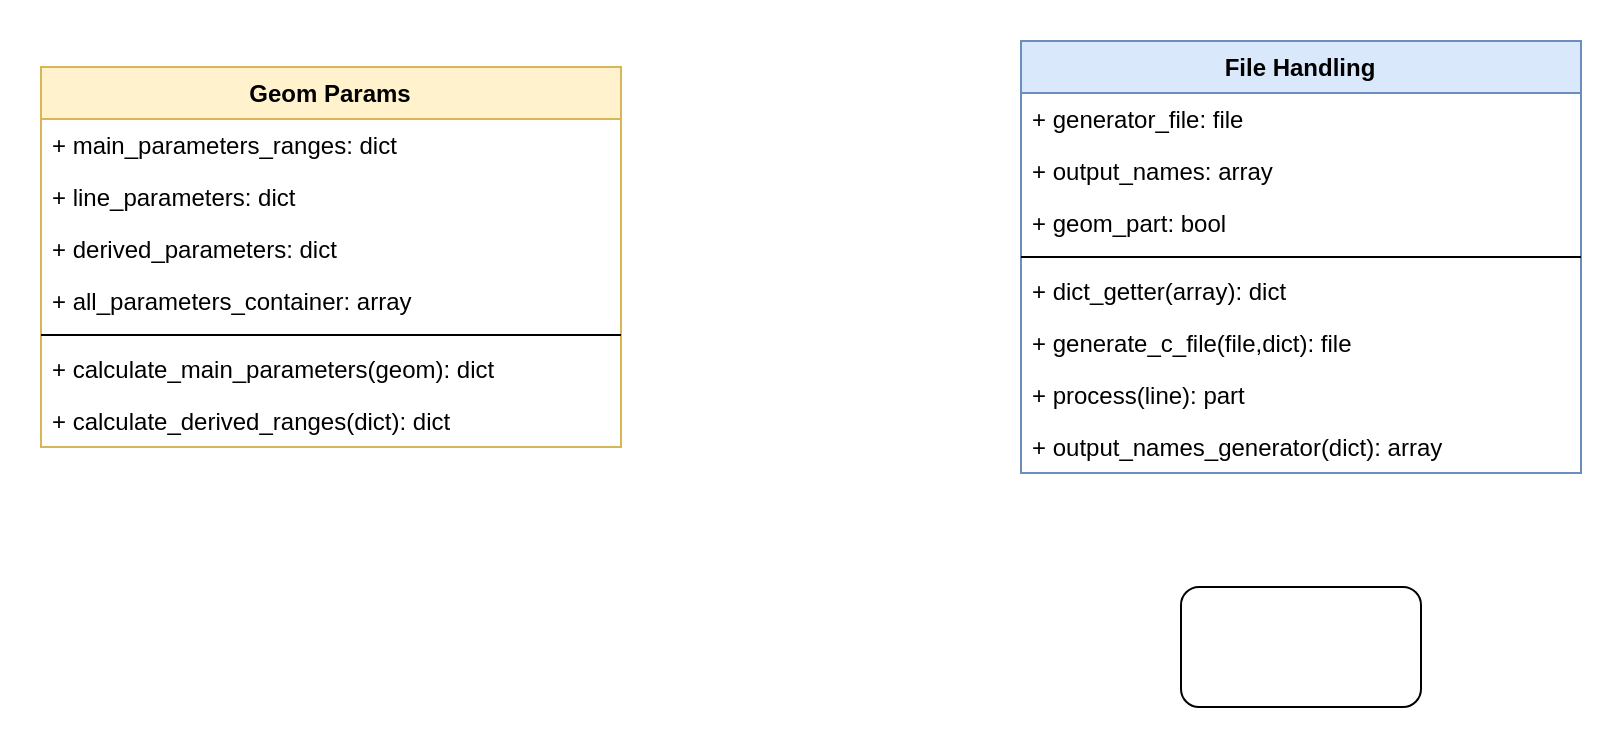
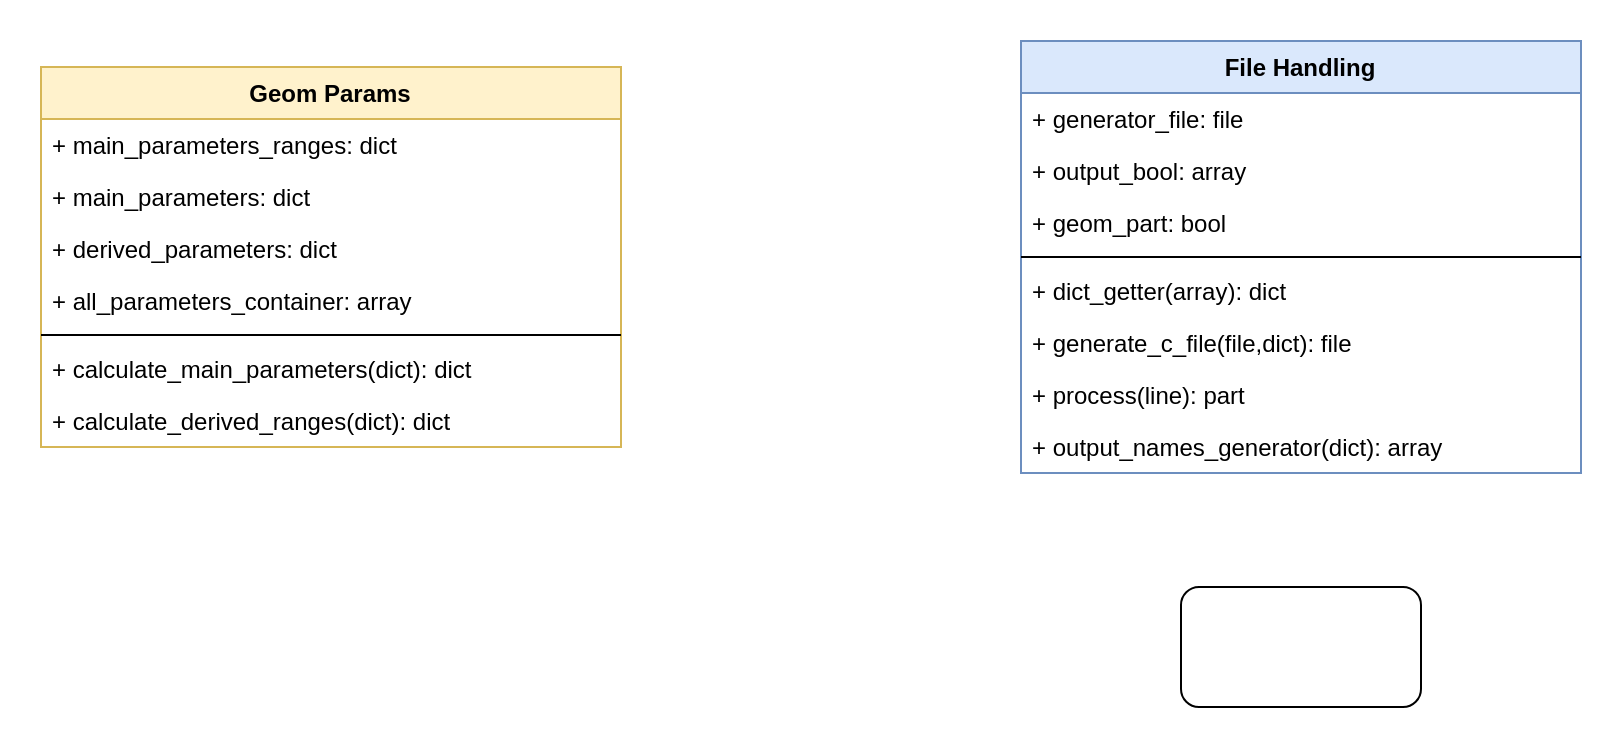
(1164, 172) -> (1154, 172)
(188, 198) -> (191, 198)
(292, 370) -> (289, 370)
